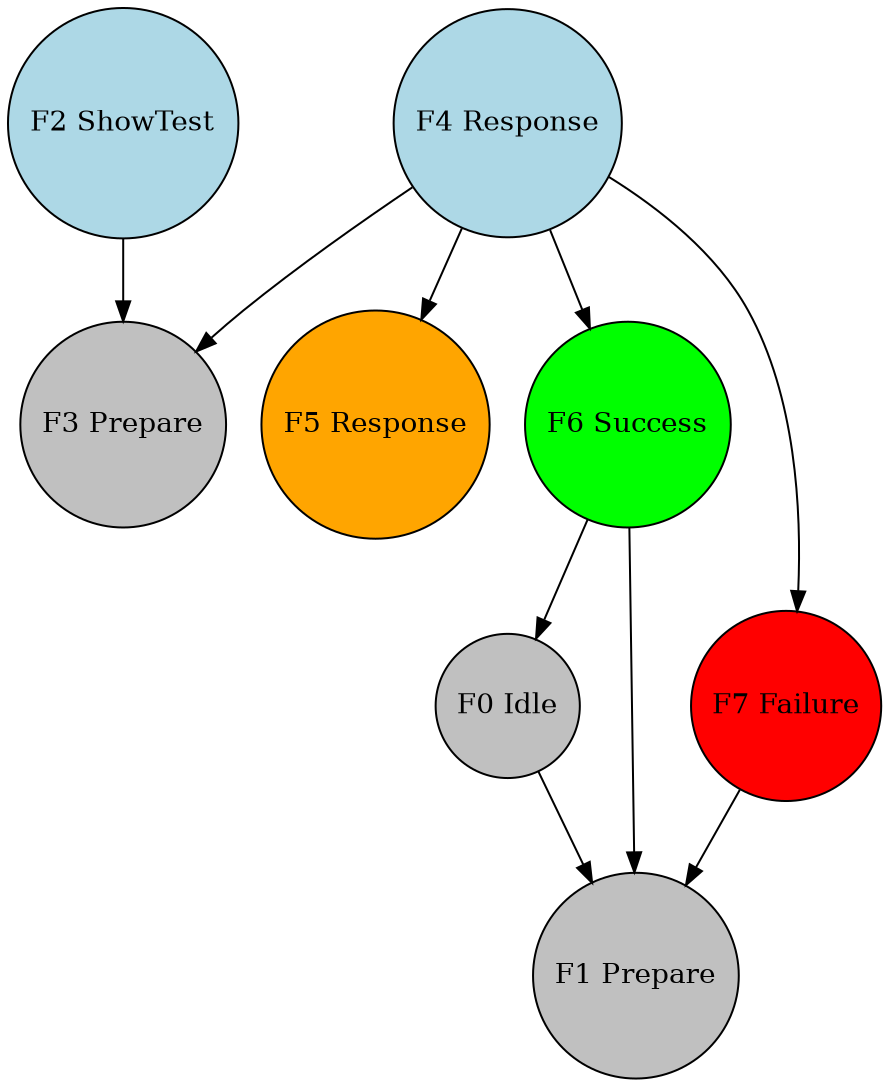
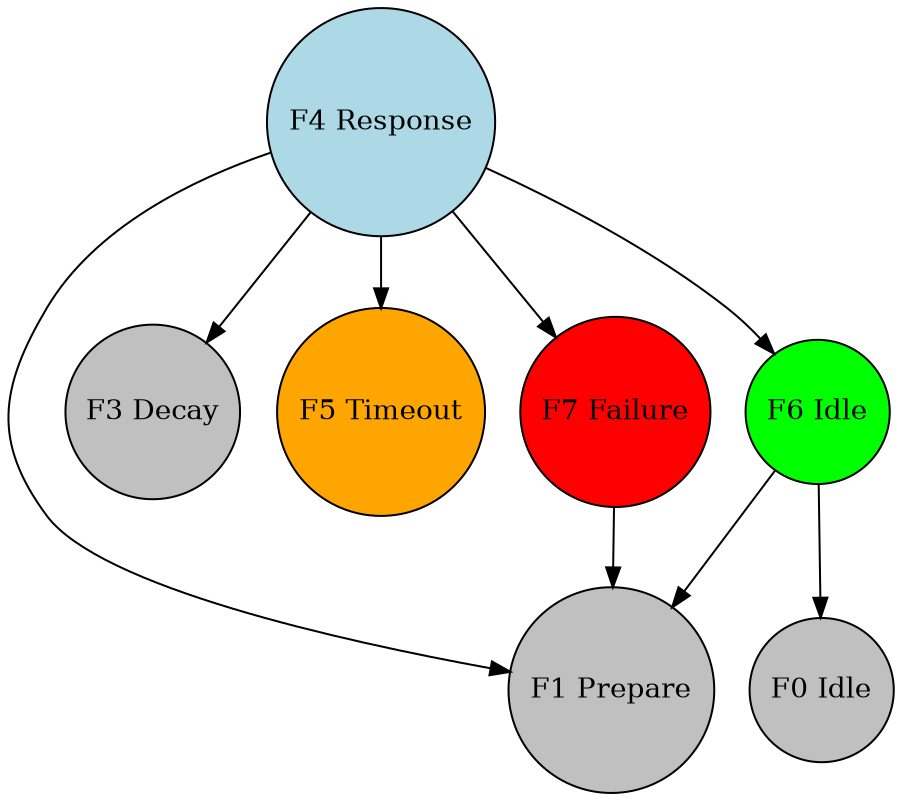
(123, 123) -> none
(123, 425) -> (153, 412)
(376, 425) -> (381, 412)
(628, 425) -> (818, 412)
(561, 818) -> (39, 504)
